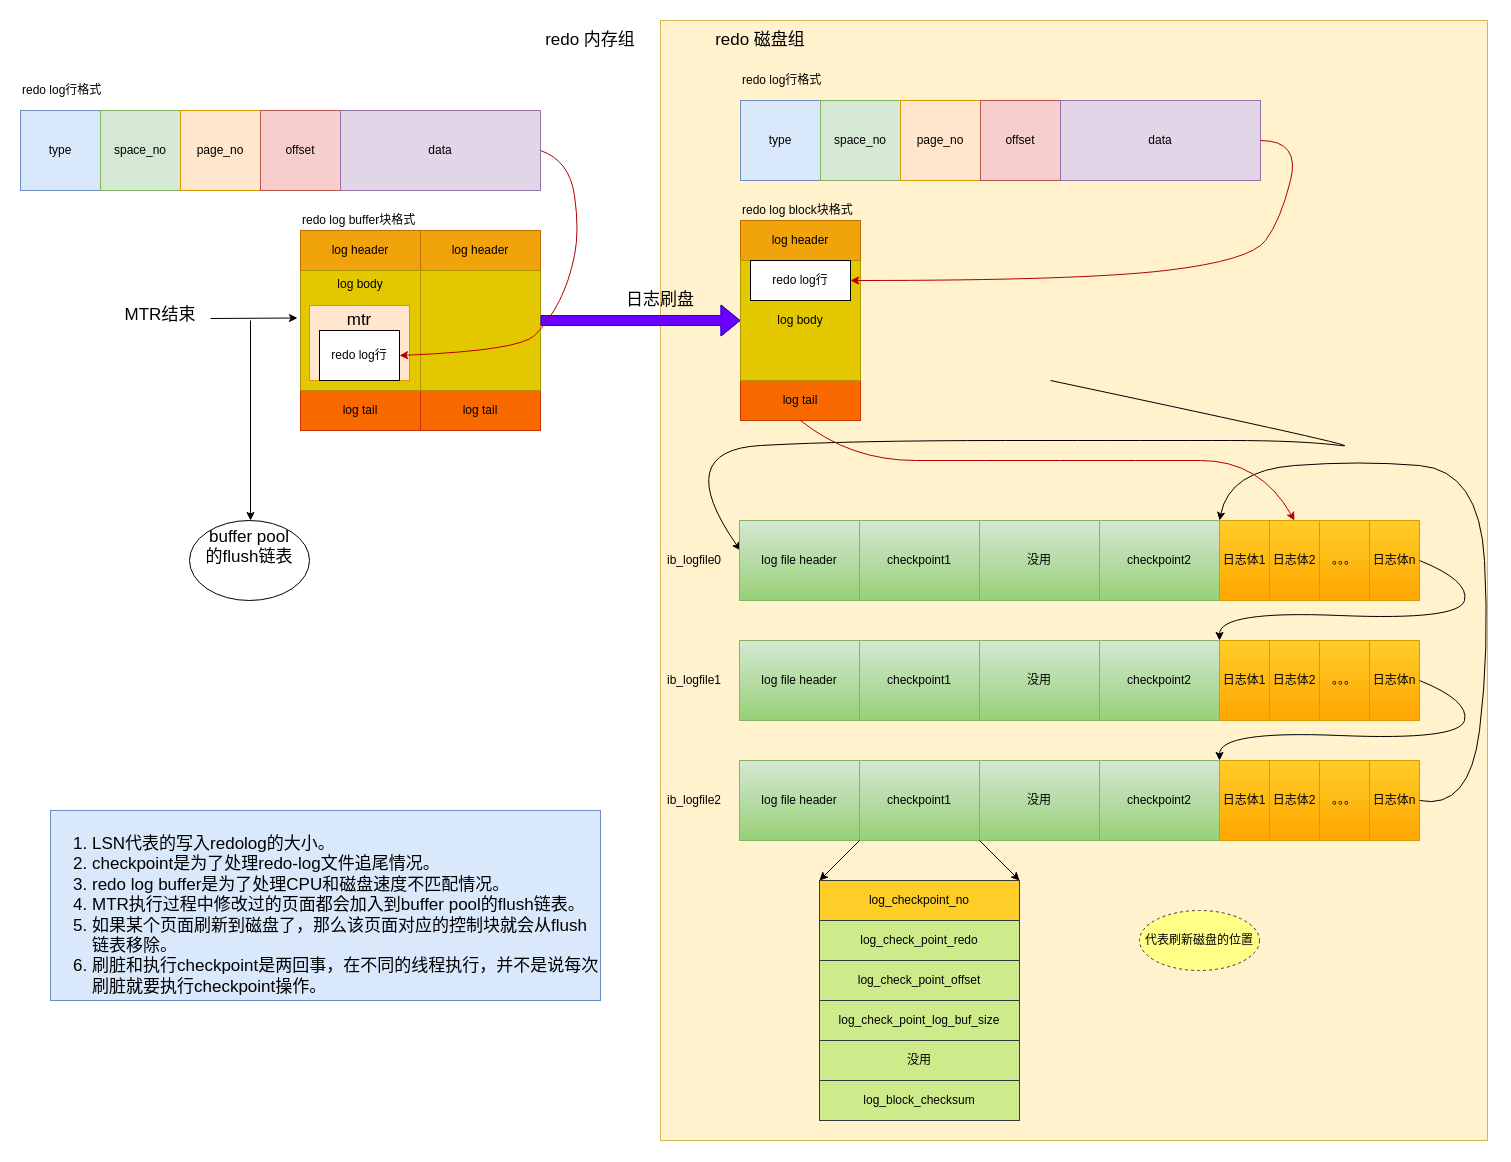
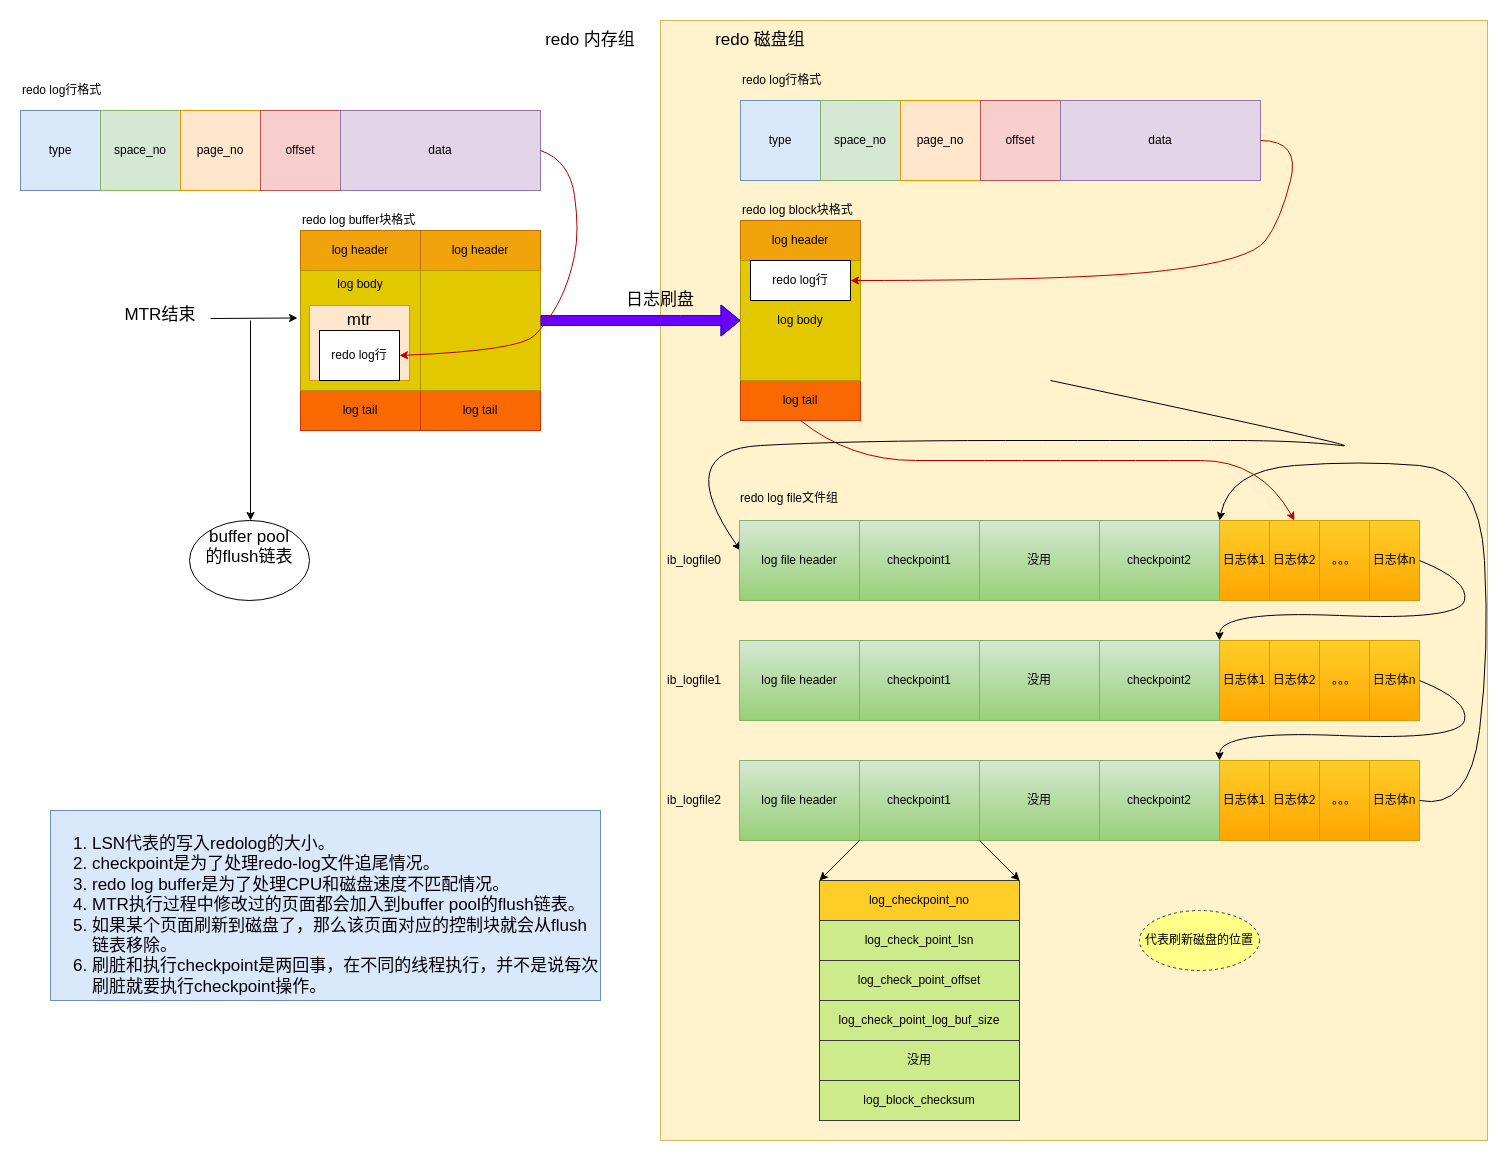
none -> (804, 499)
(920, 941) -> (920, 941)
